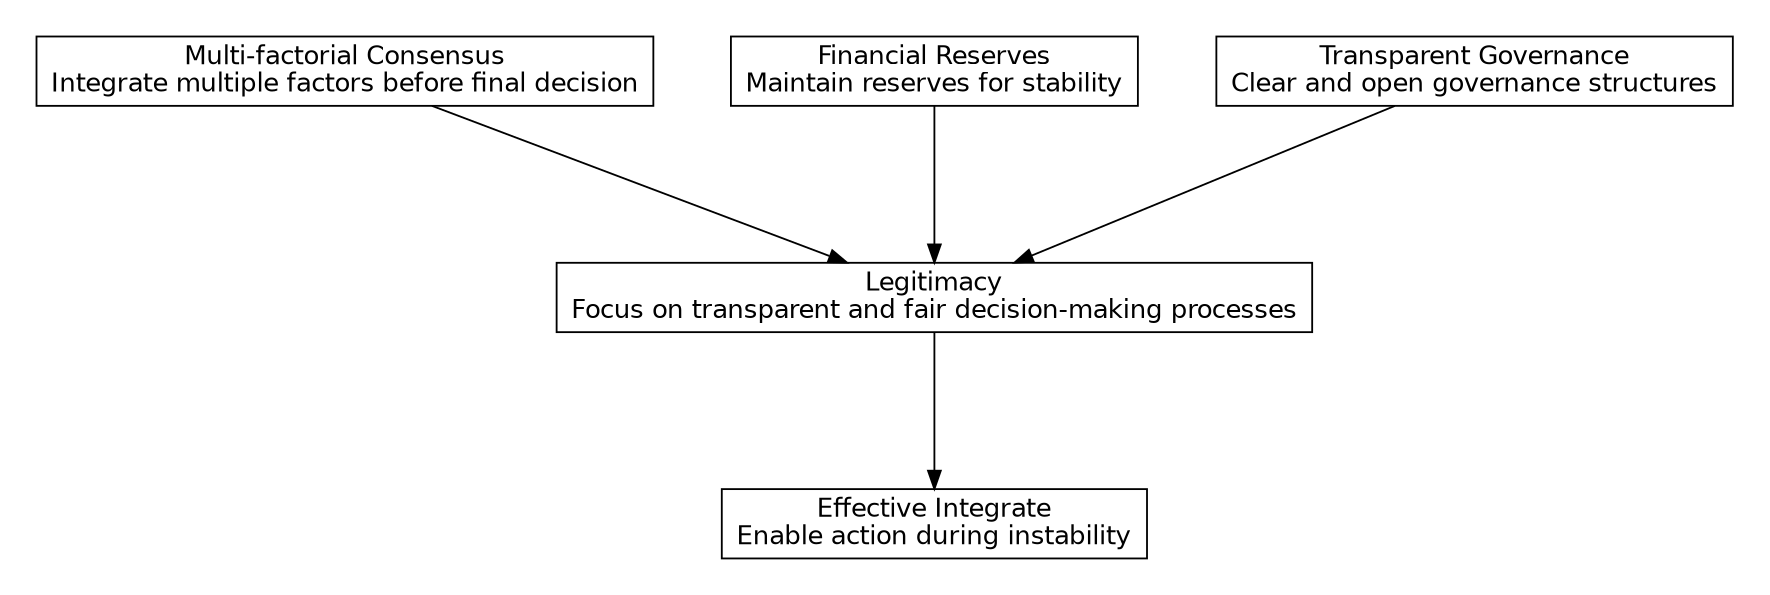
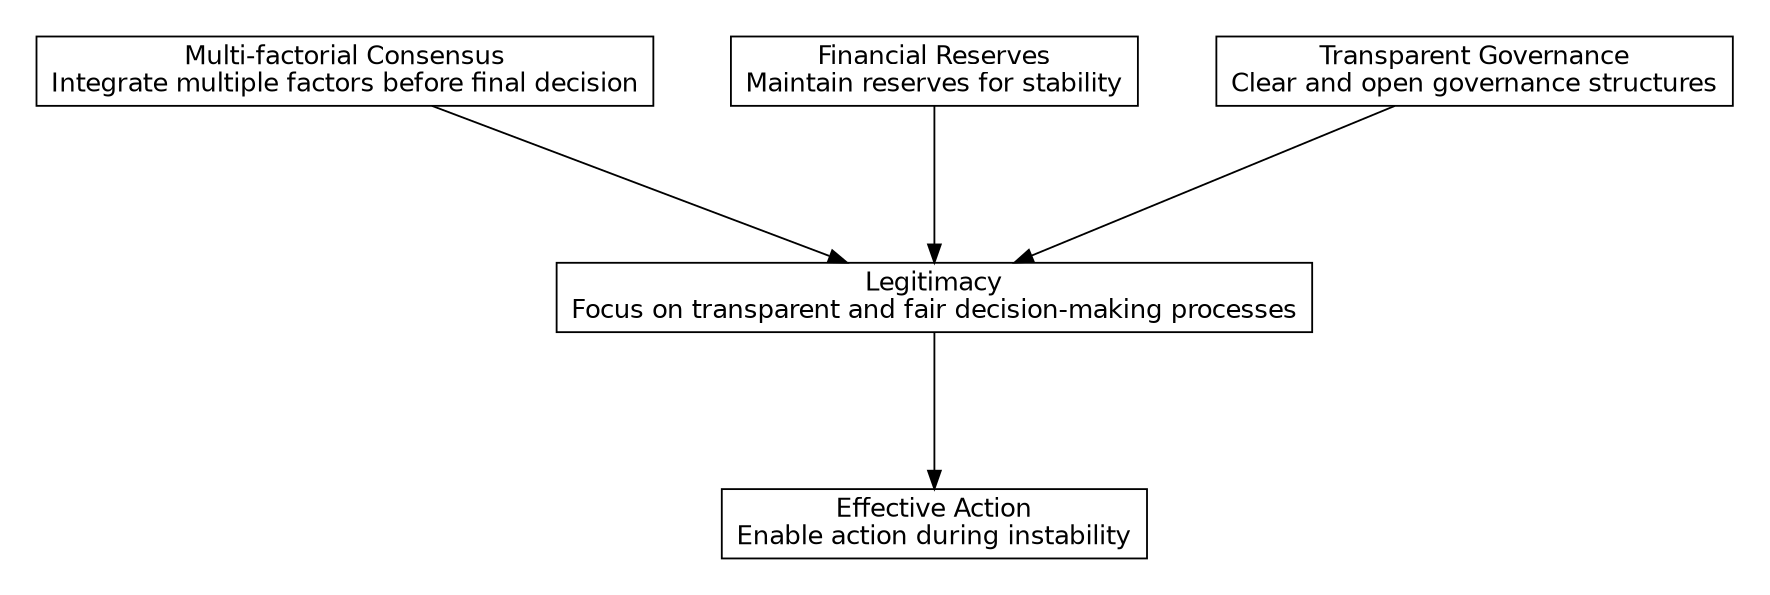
(934, 524) -> (934, 524)
